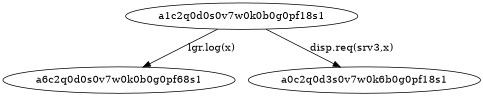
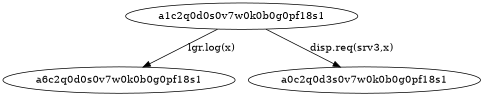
(119, 80) -> (119, 80)
(364, 80) -> (364, 80)
